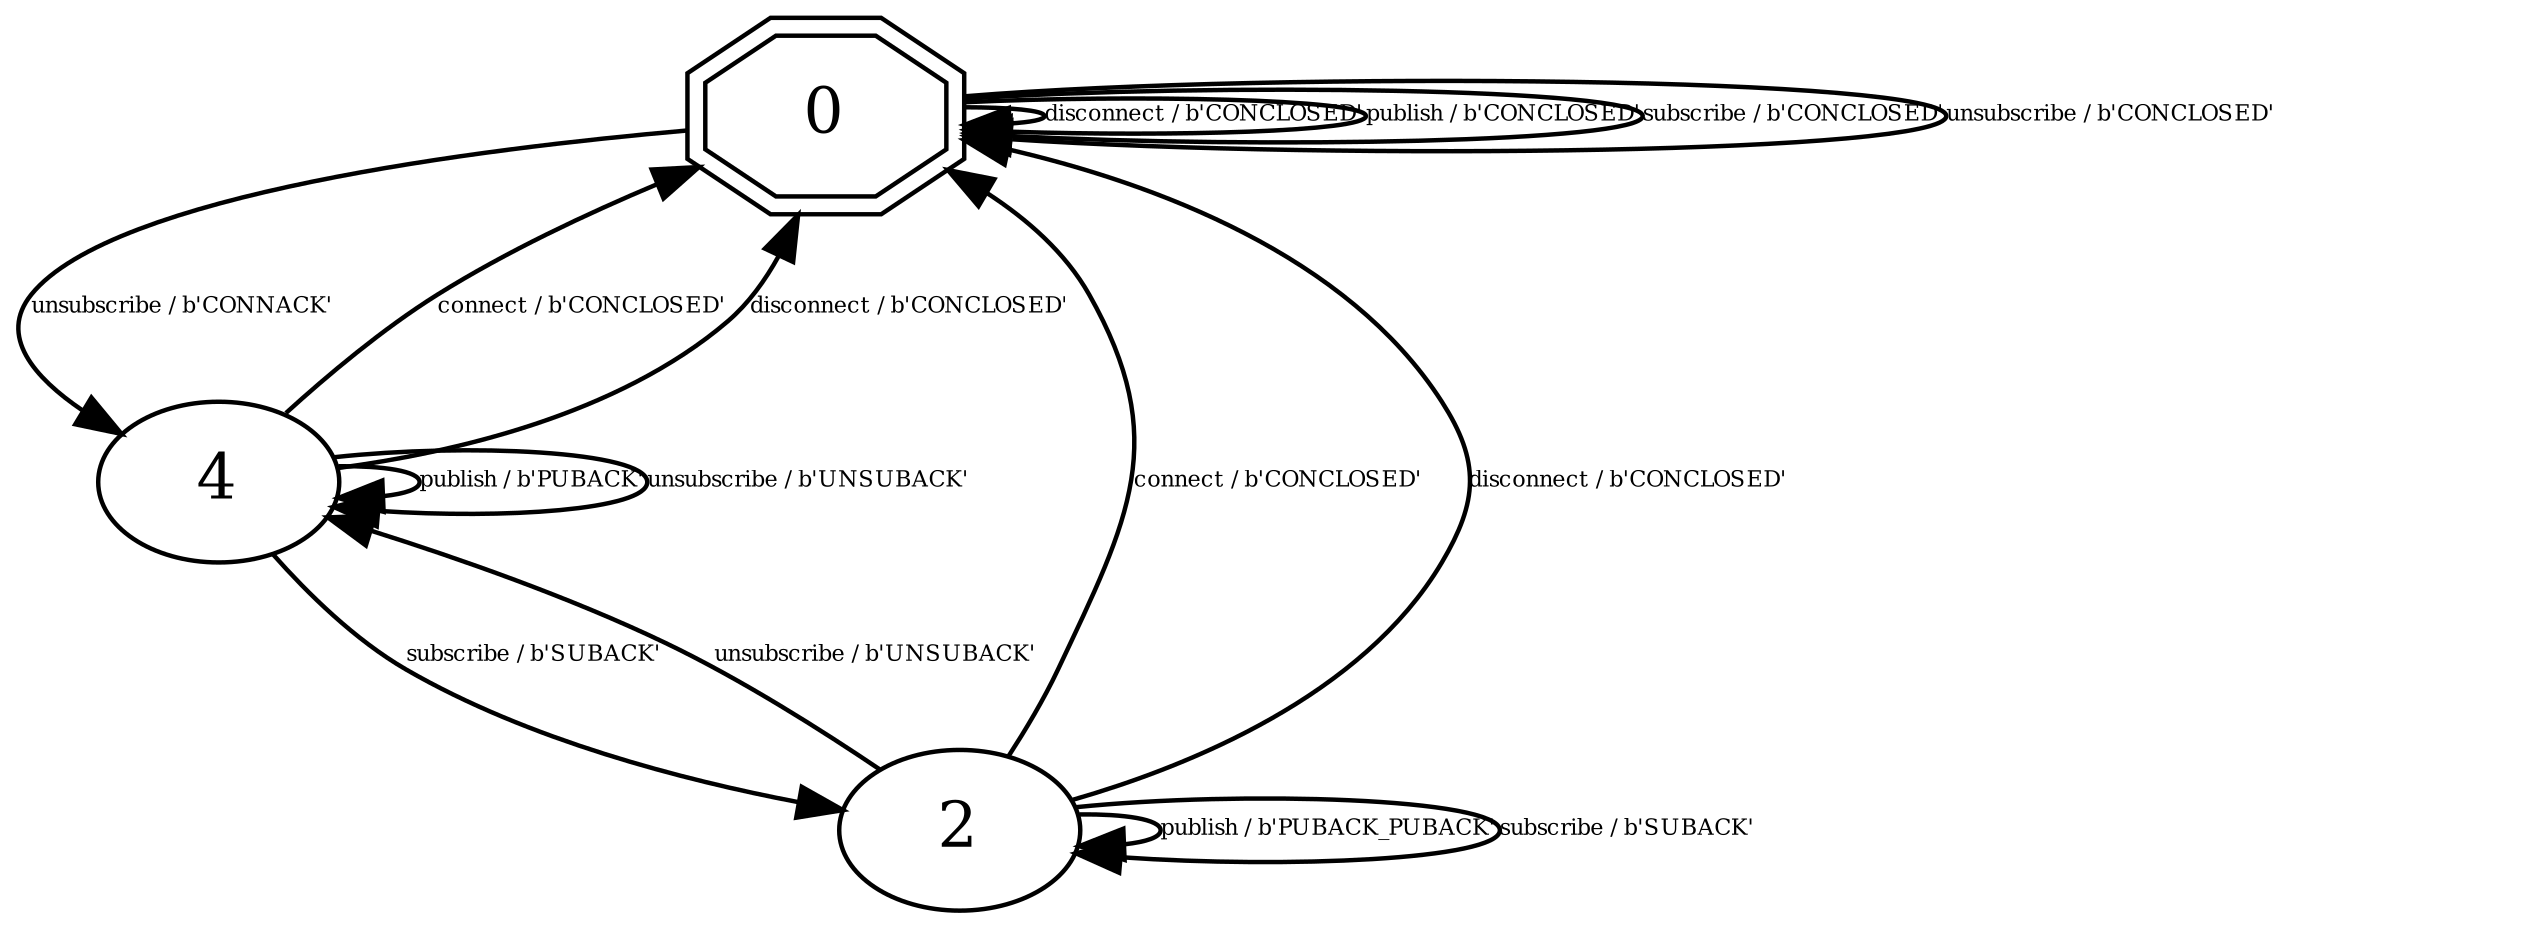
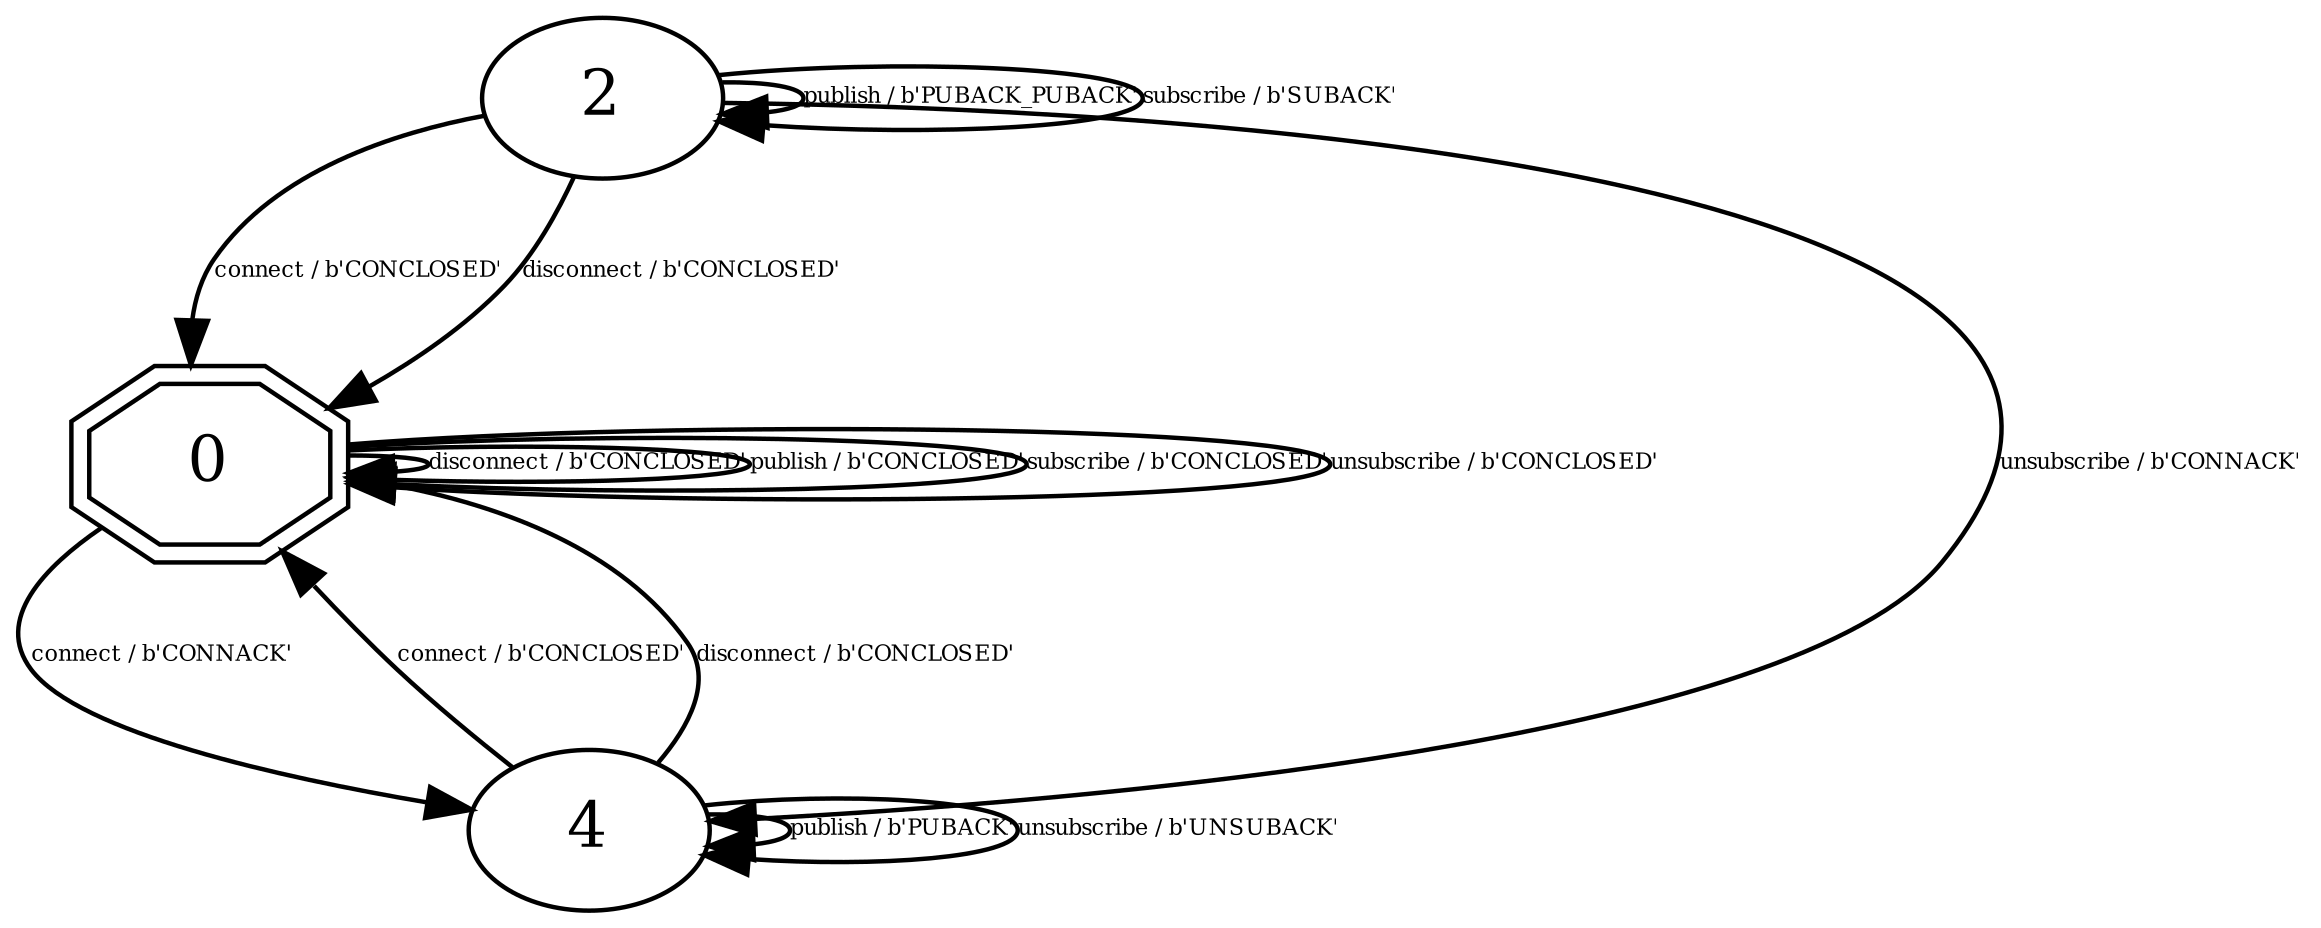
(183, 308) -> (163, 656)
(877, 656) -> (2152, 464)
(514, 721) -> none
